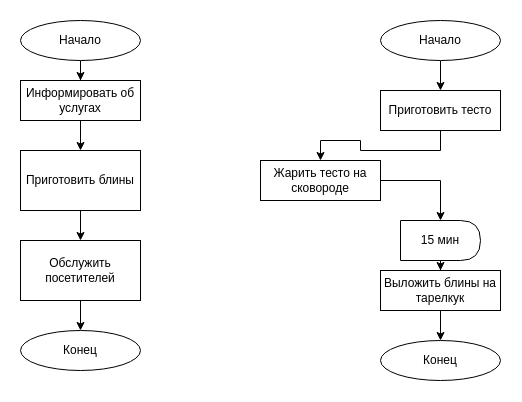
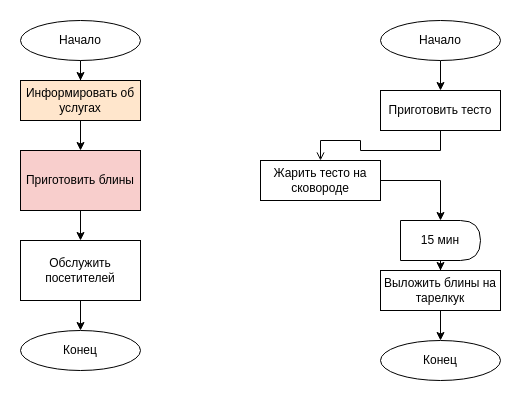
(81, 101) -> (81, 101)
(321, 152) -> (321, 154)
(81, 181) -> (81, 181)
